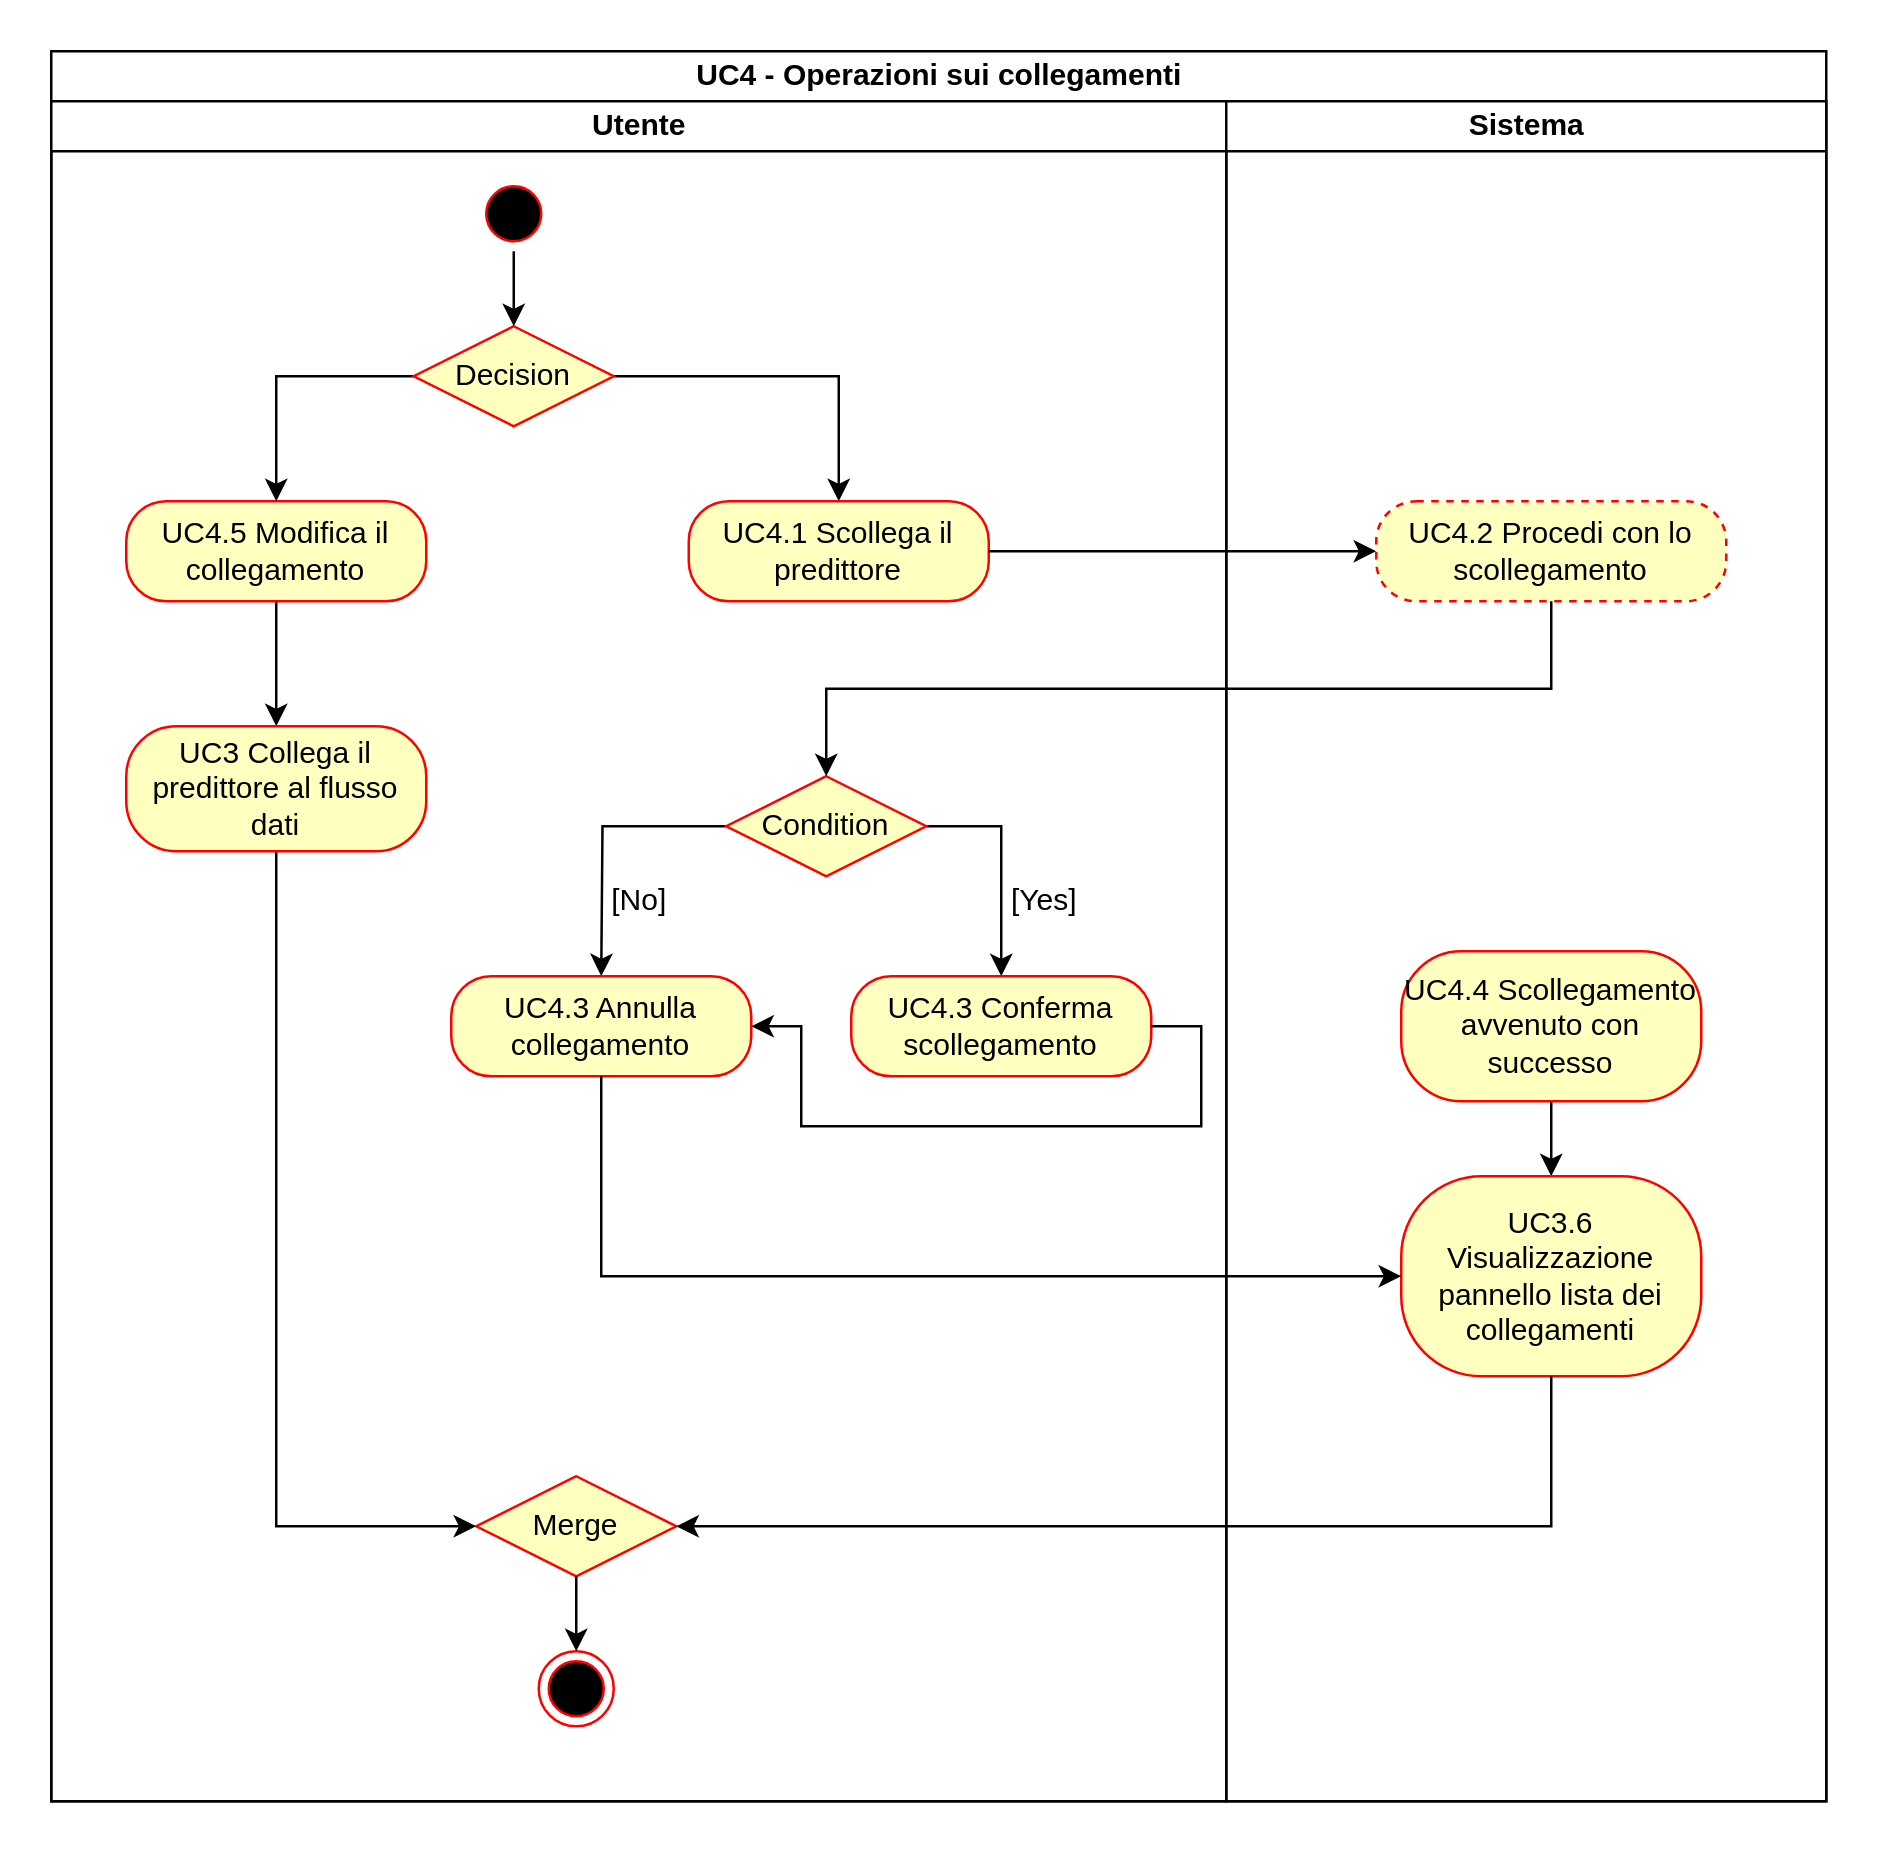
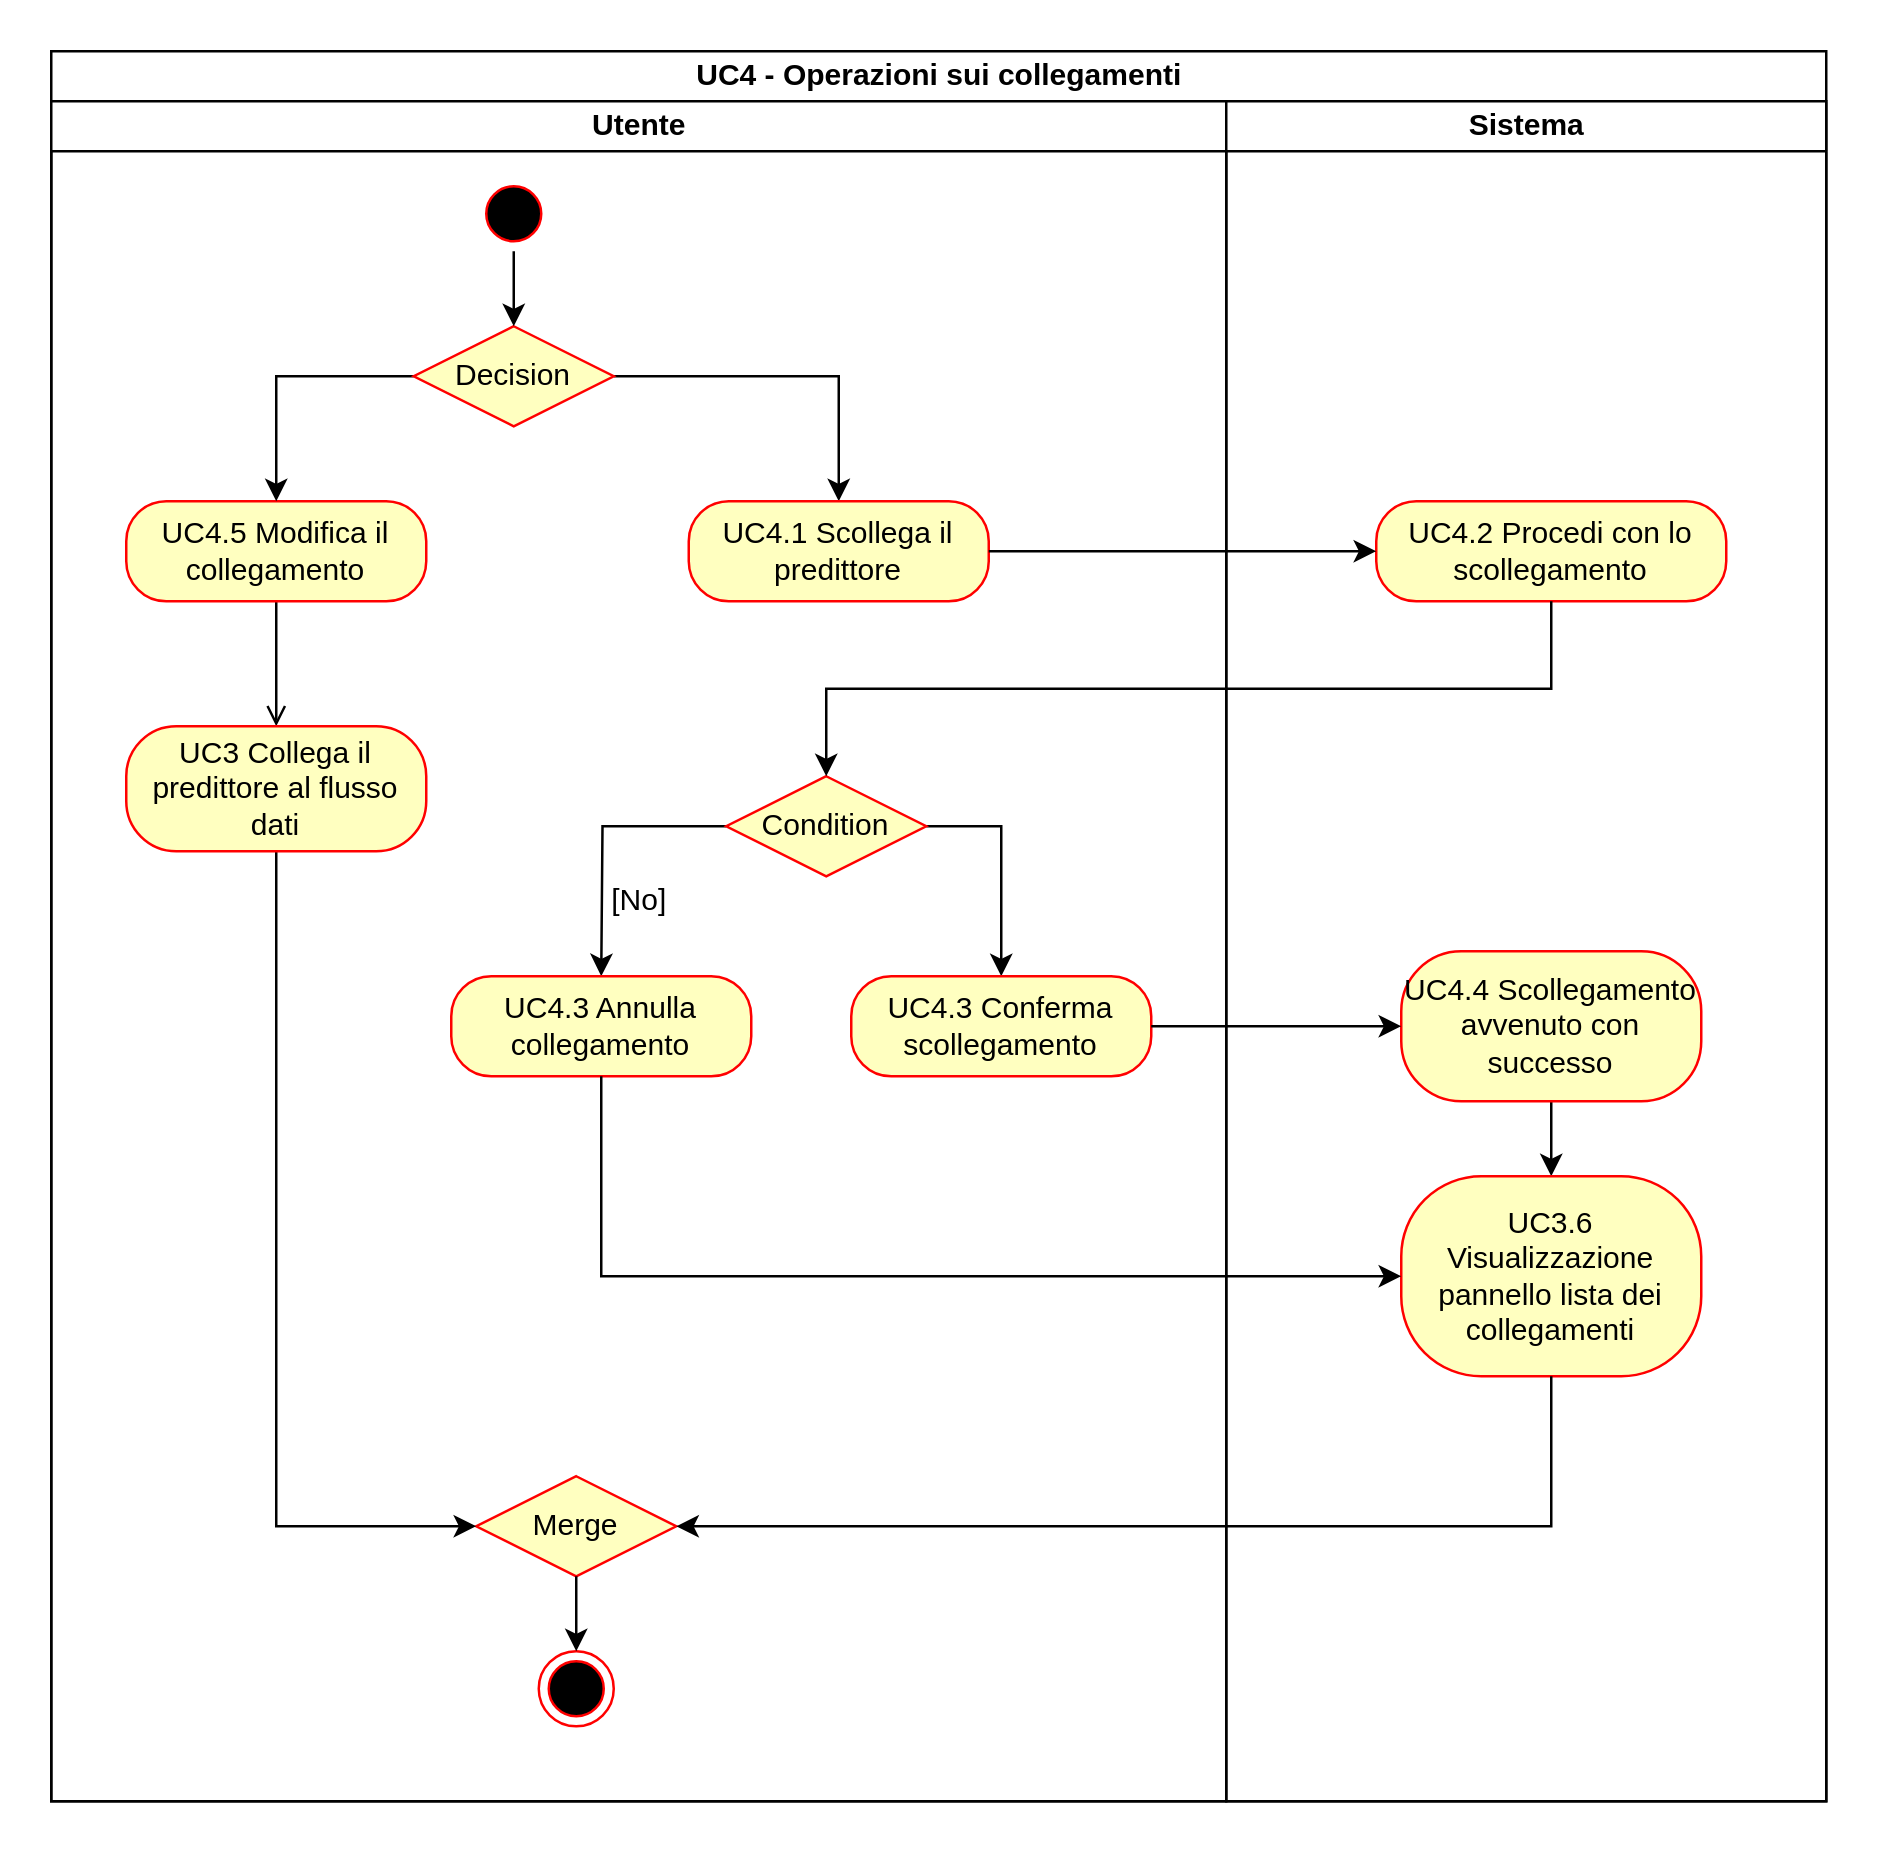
(1551, 551) -> (1551, 551)
(276, 708) -> (276, 712)
(1044, 901) -> none
(986, 1126) -> (1308, 1026)
